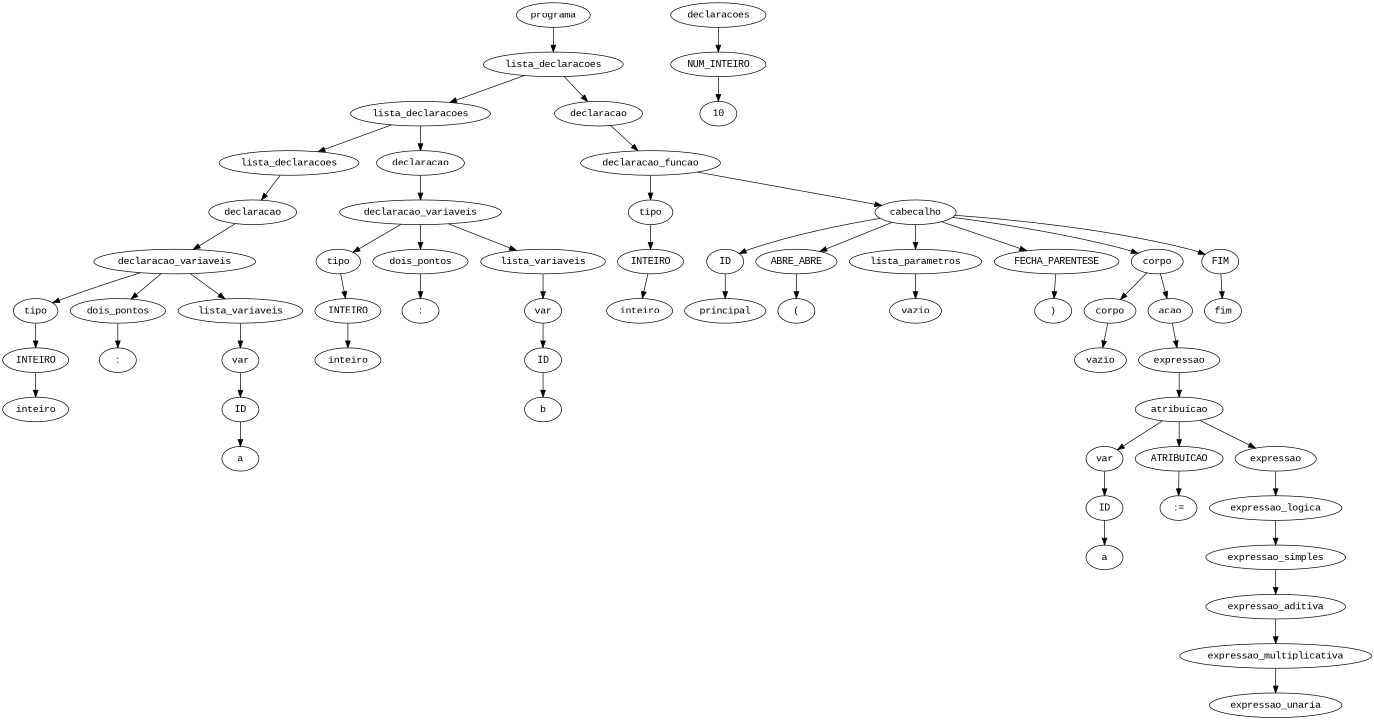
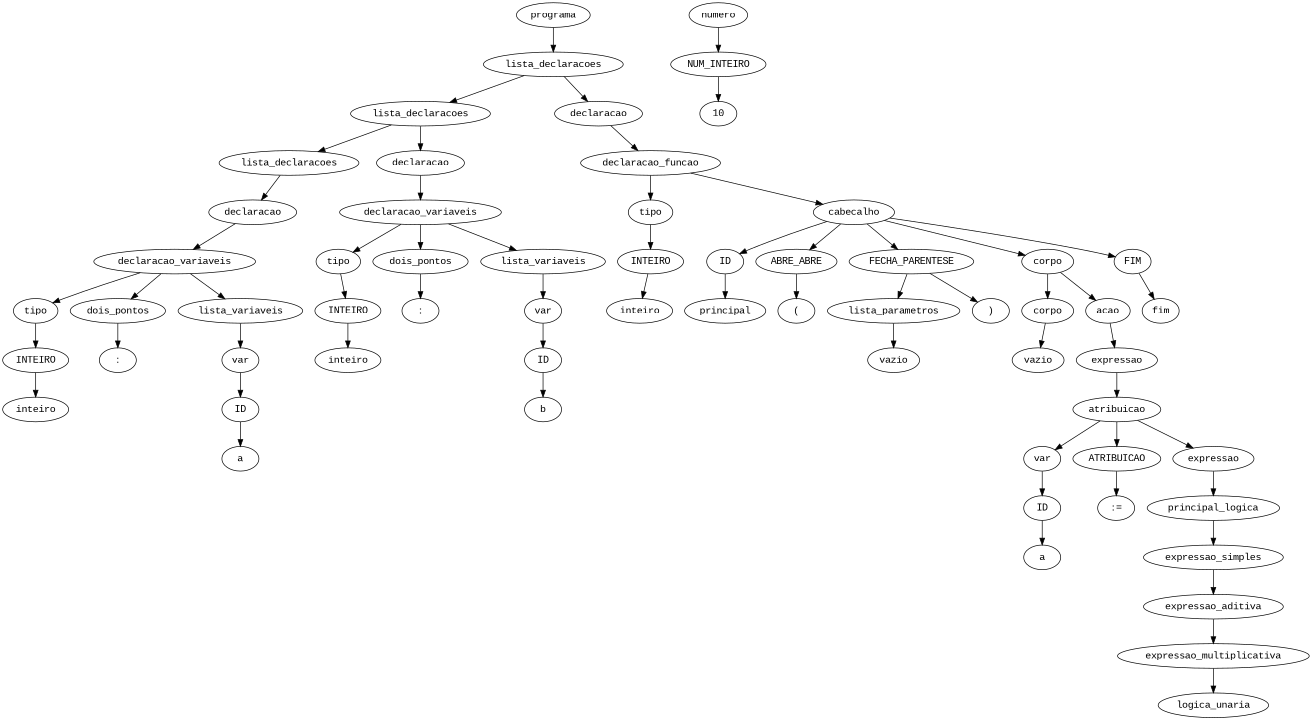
(718, 15) -> (718, 15)
(916, 234) -> (904, 283)
(1276, 508) -> (1213, 508)
(1276, 705) -> (1213, 705)
